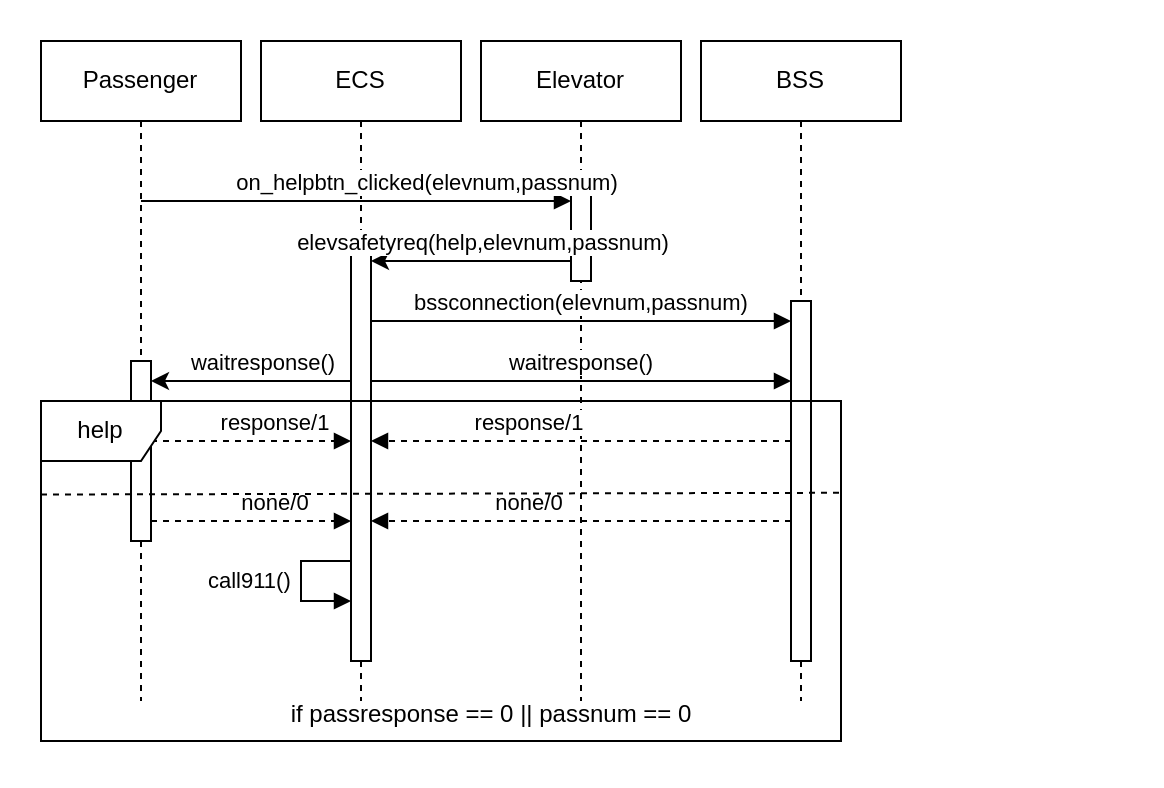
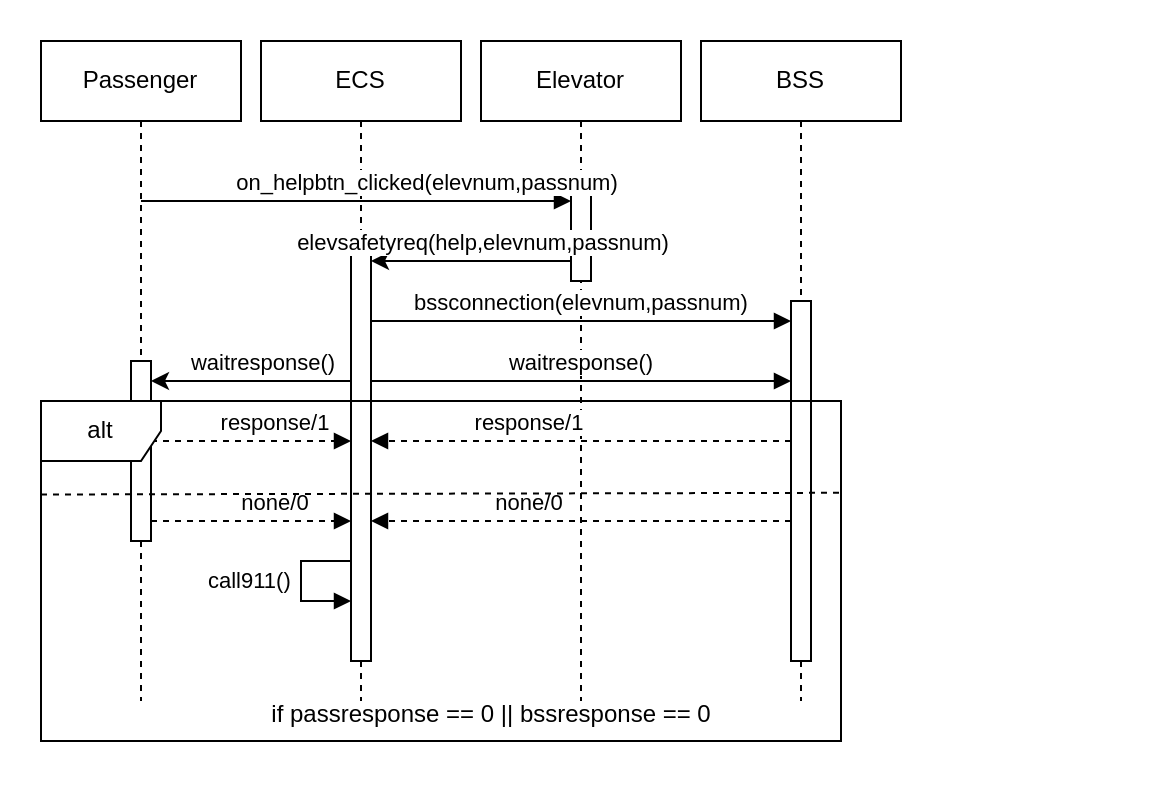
(101, 431) -> (101, 431)
(492, 715) -> (492, 715)
